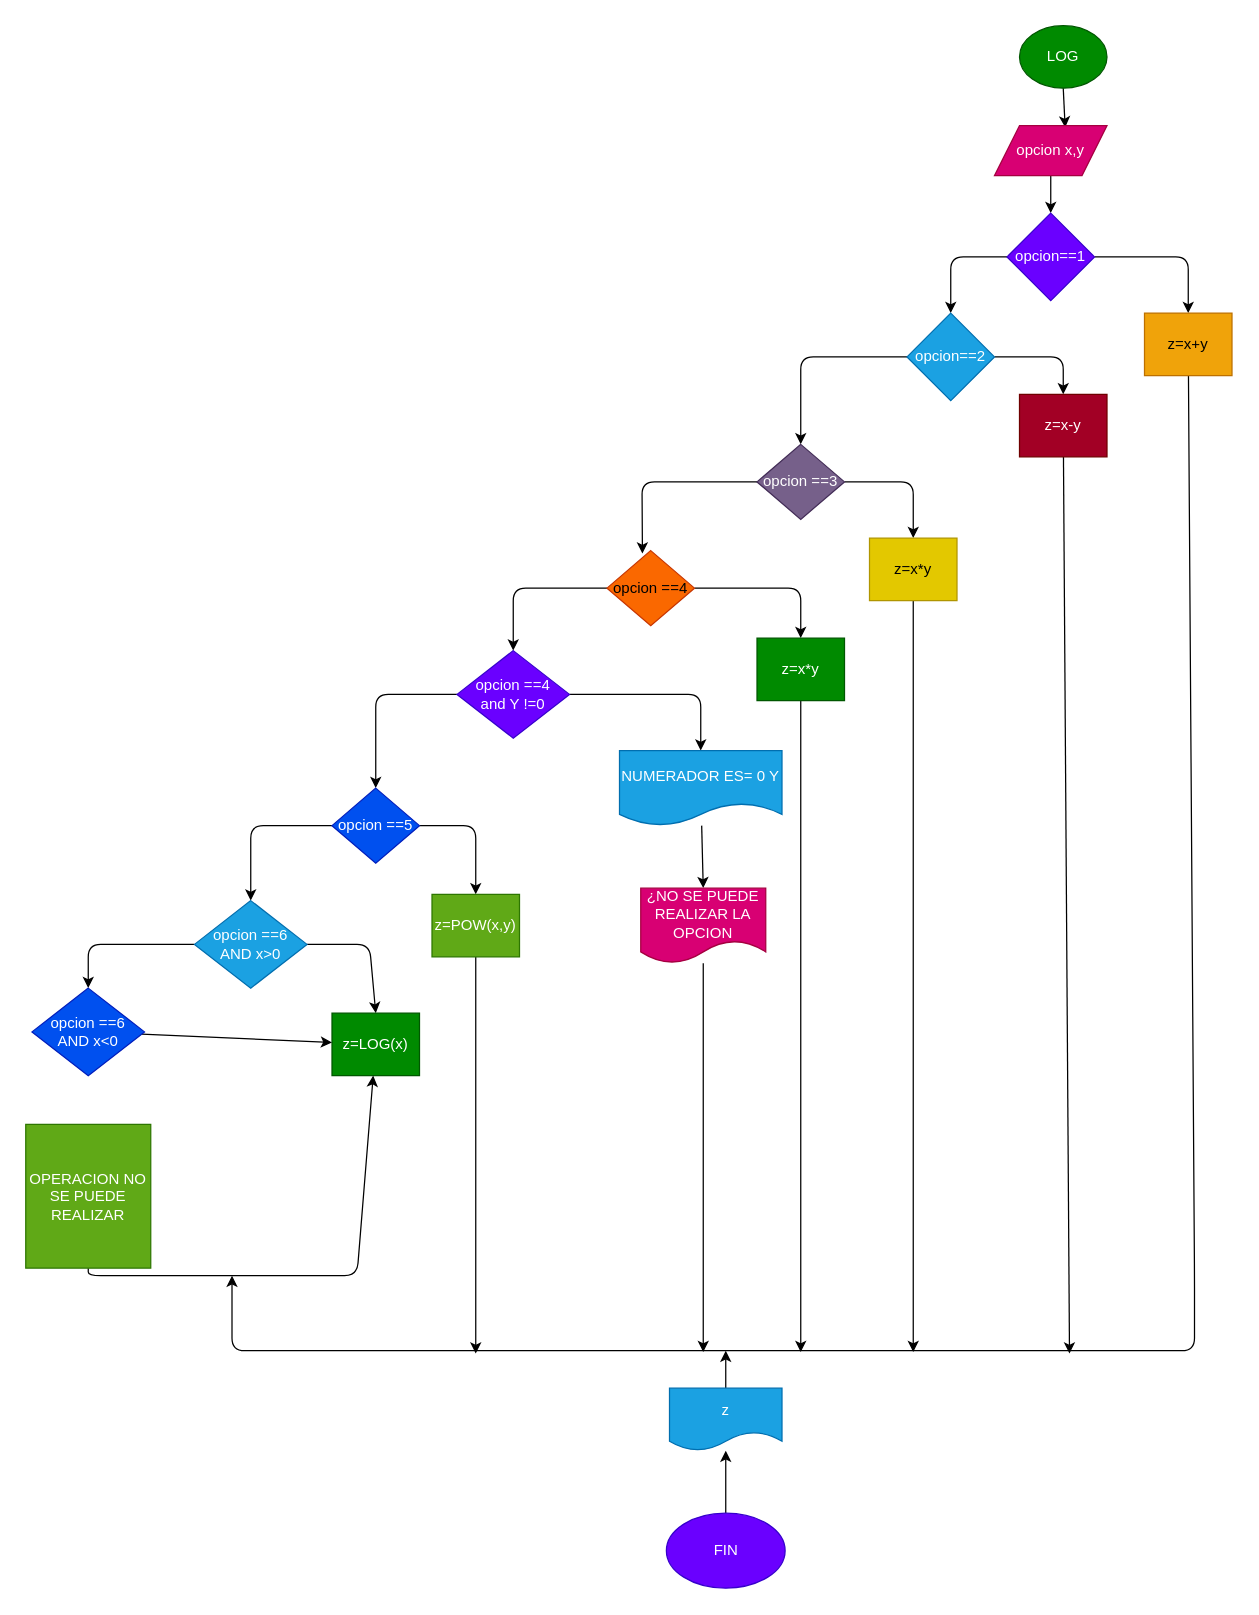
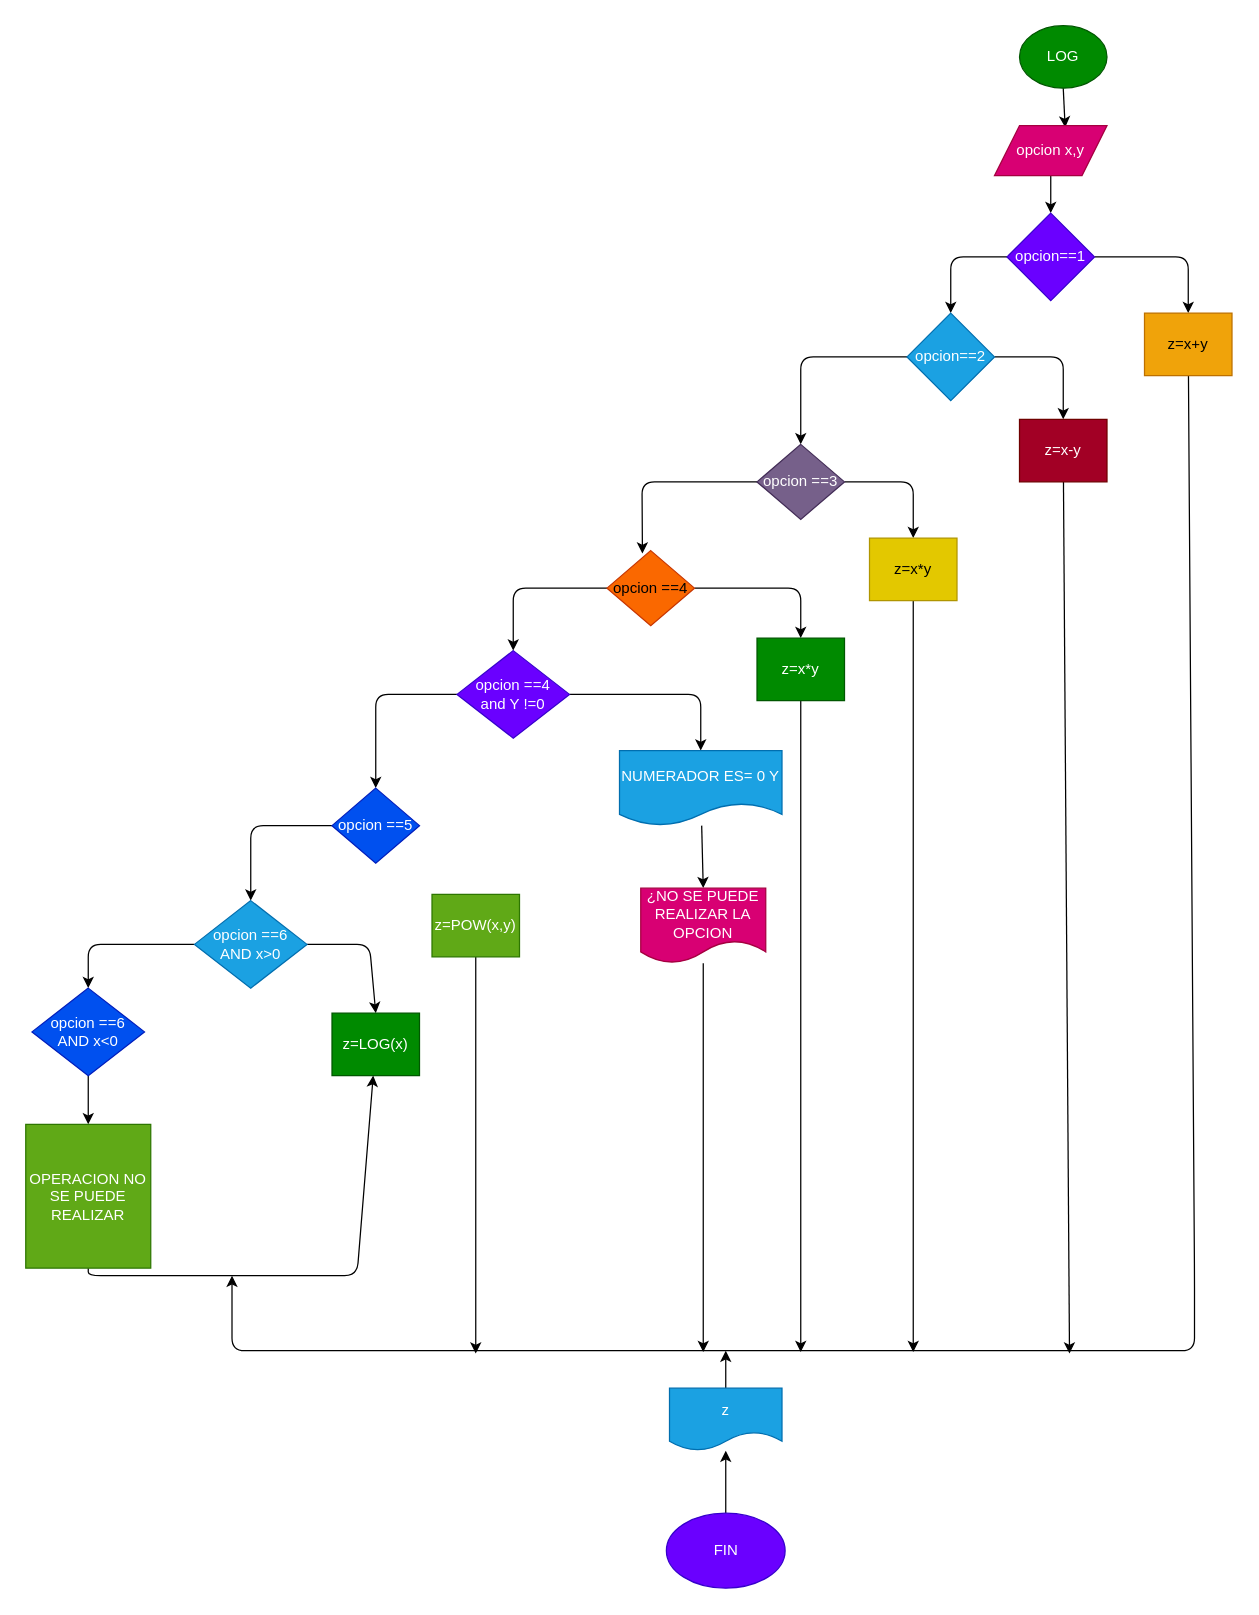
(1063, 426) -> (1063, 451)
(475, 832) -> none
(233, 1038) -> (88, 1096)
